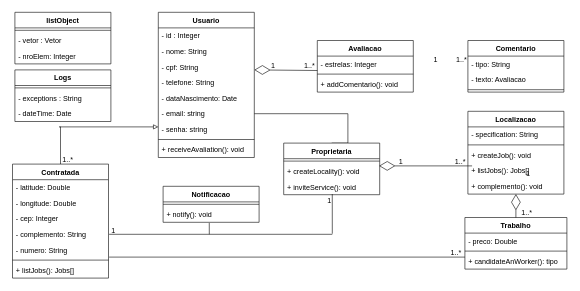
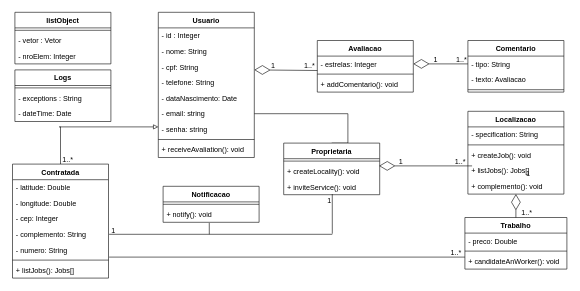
none -> (447, 64)
(518, 262) -> (518, 262)
